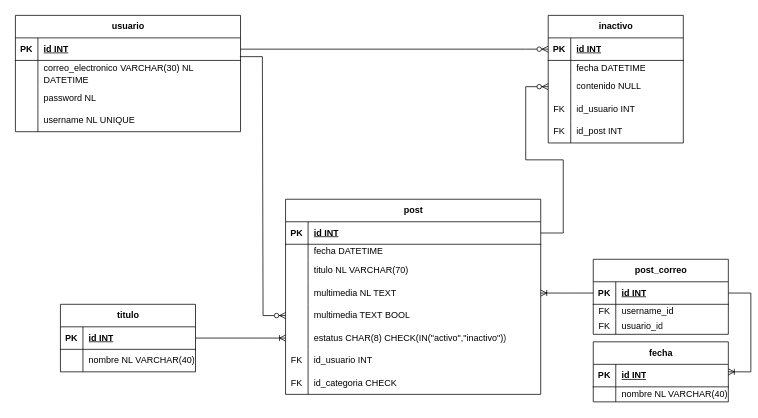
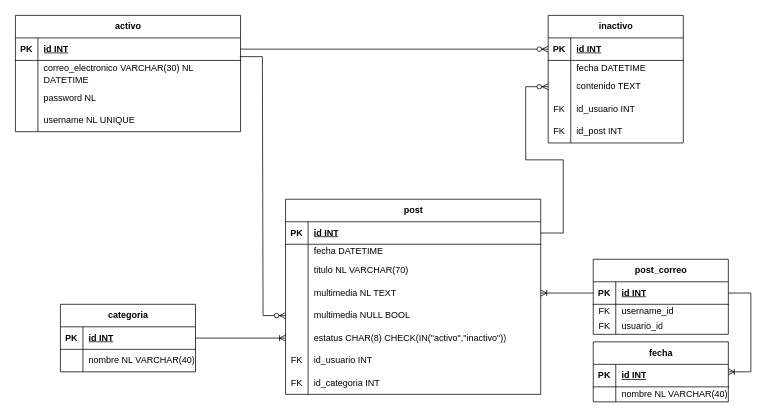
(128, 27) -> (128, 27)
(609, 87) -> (609, 87)
(128, 315) -> (128, 315)
(358, 315) -> (358, 315)
(356, 383) -> (351, 383)
